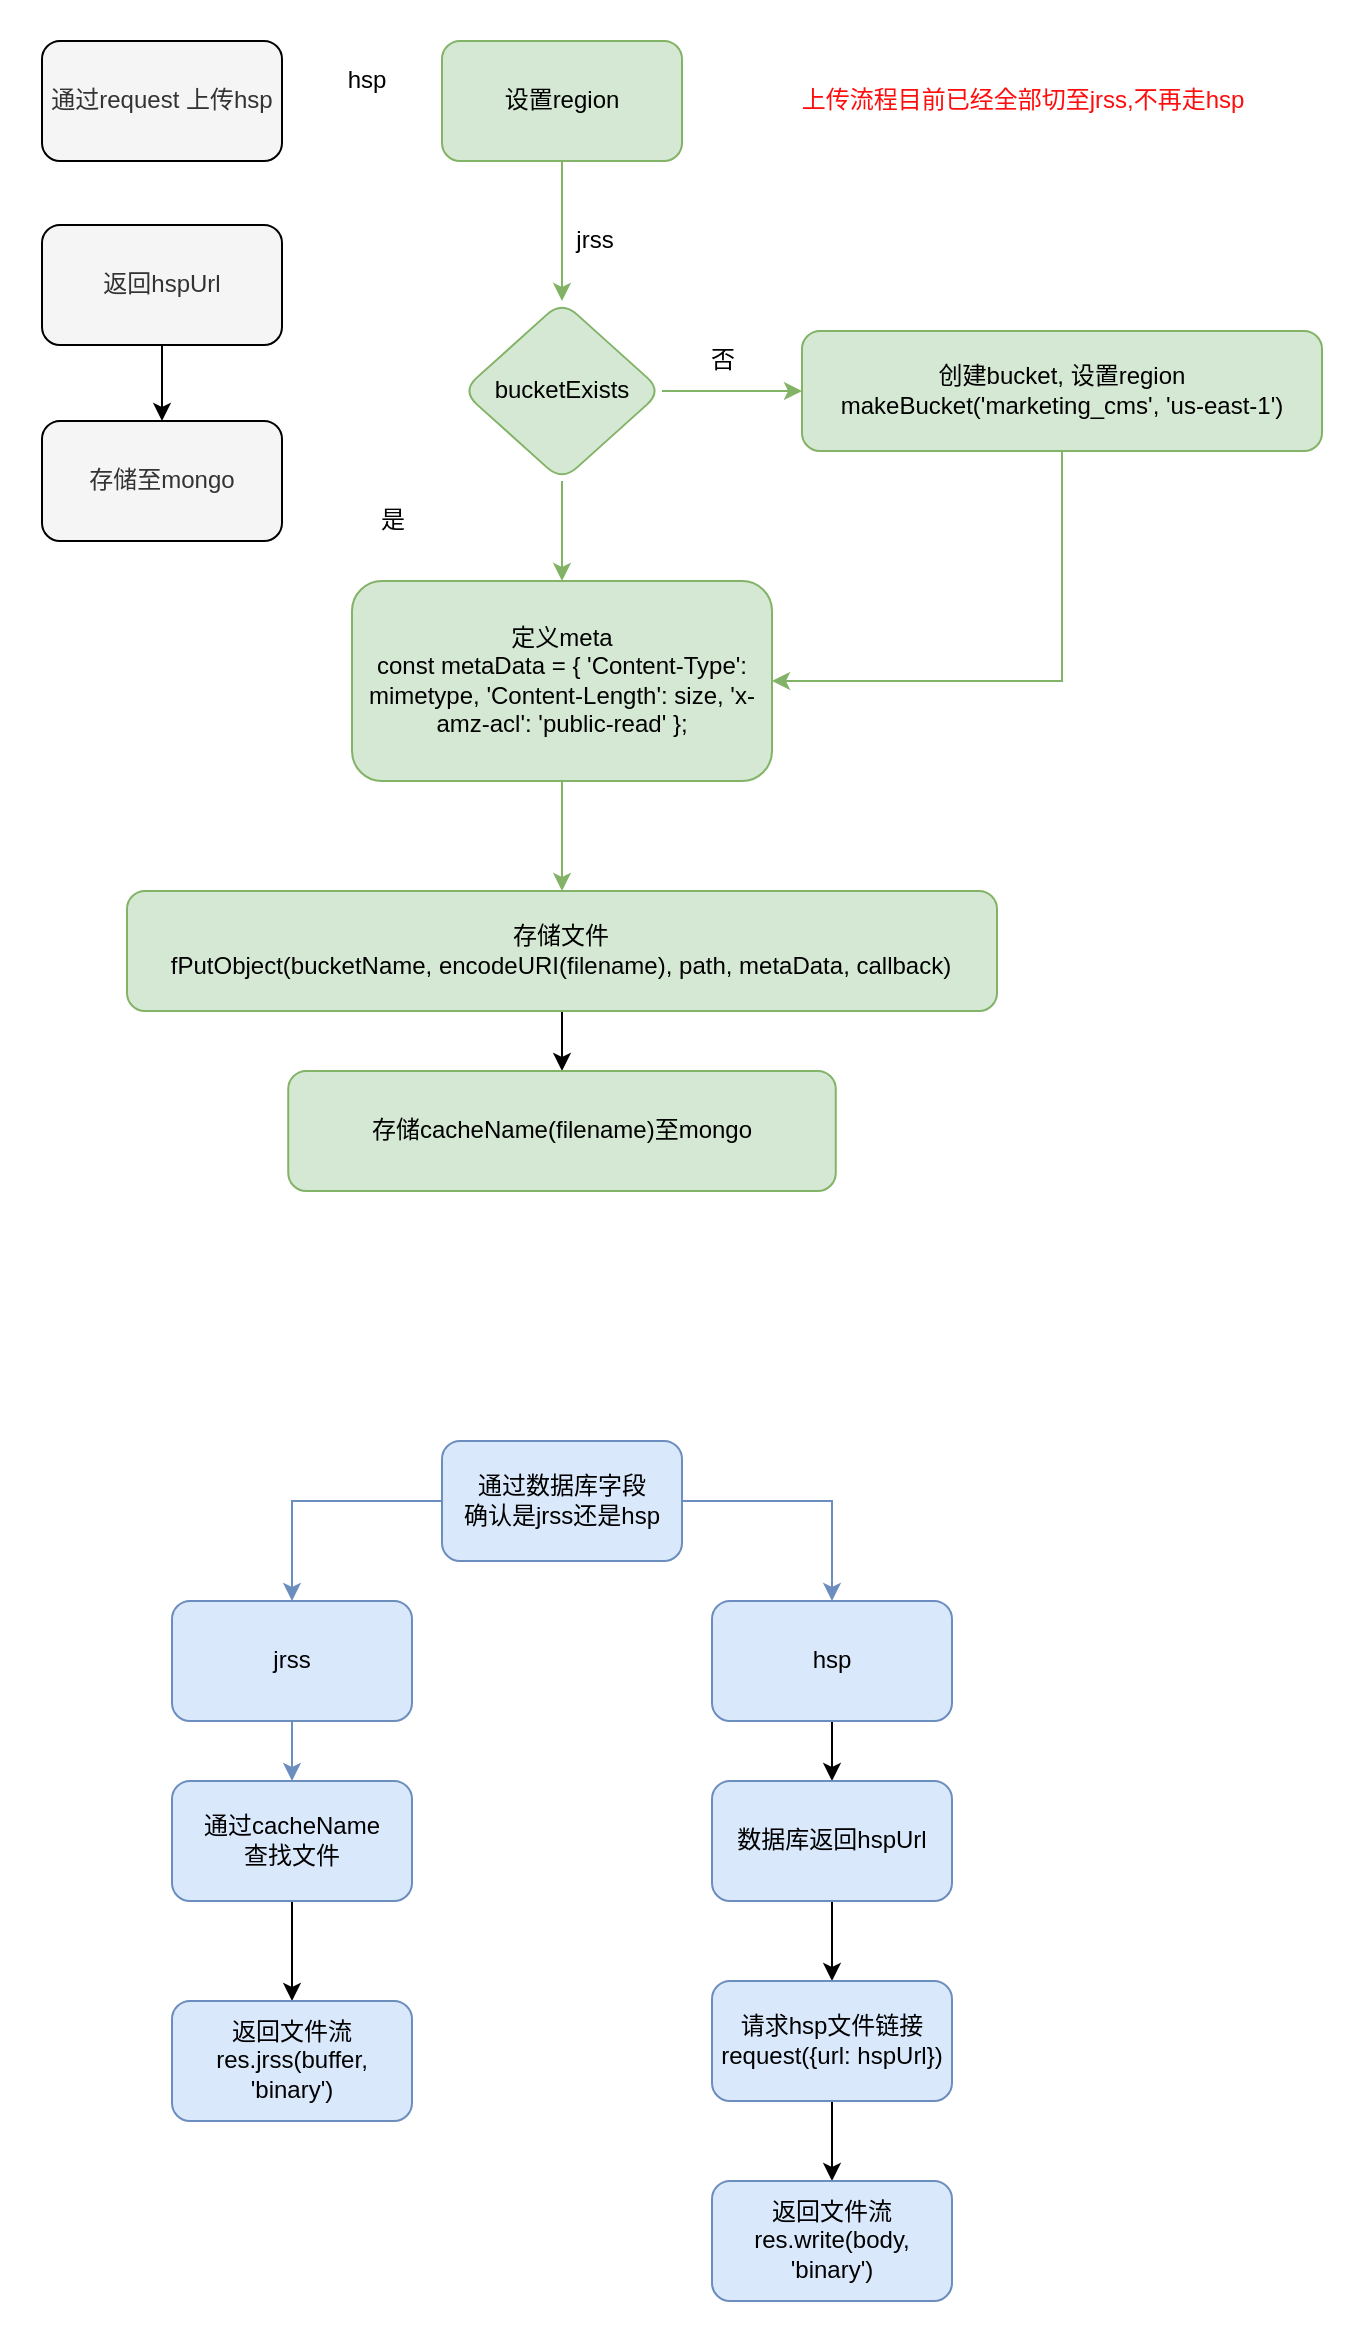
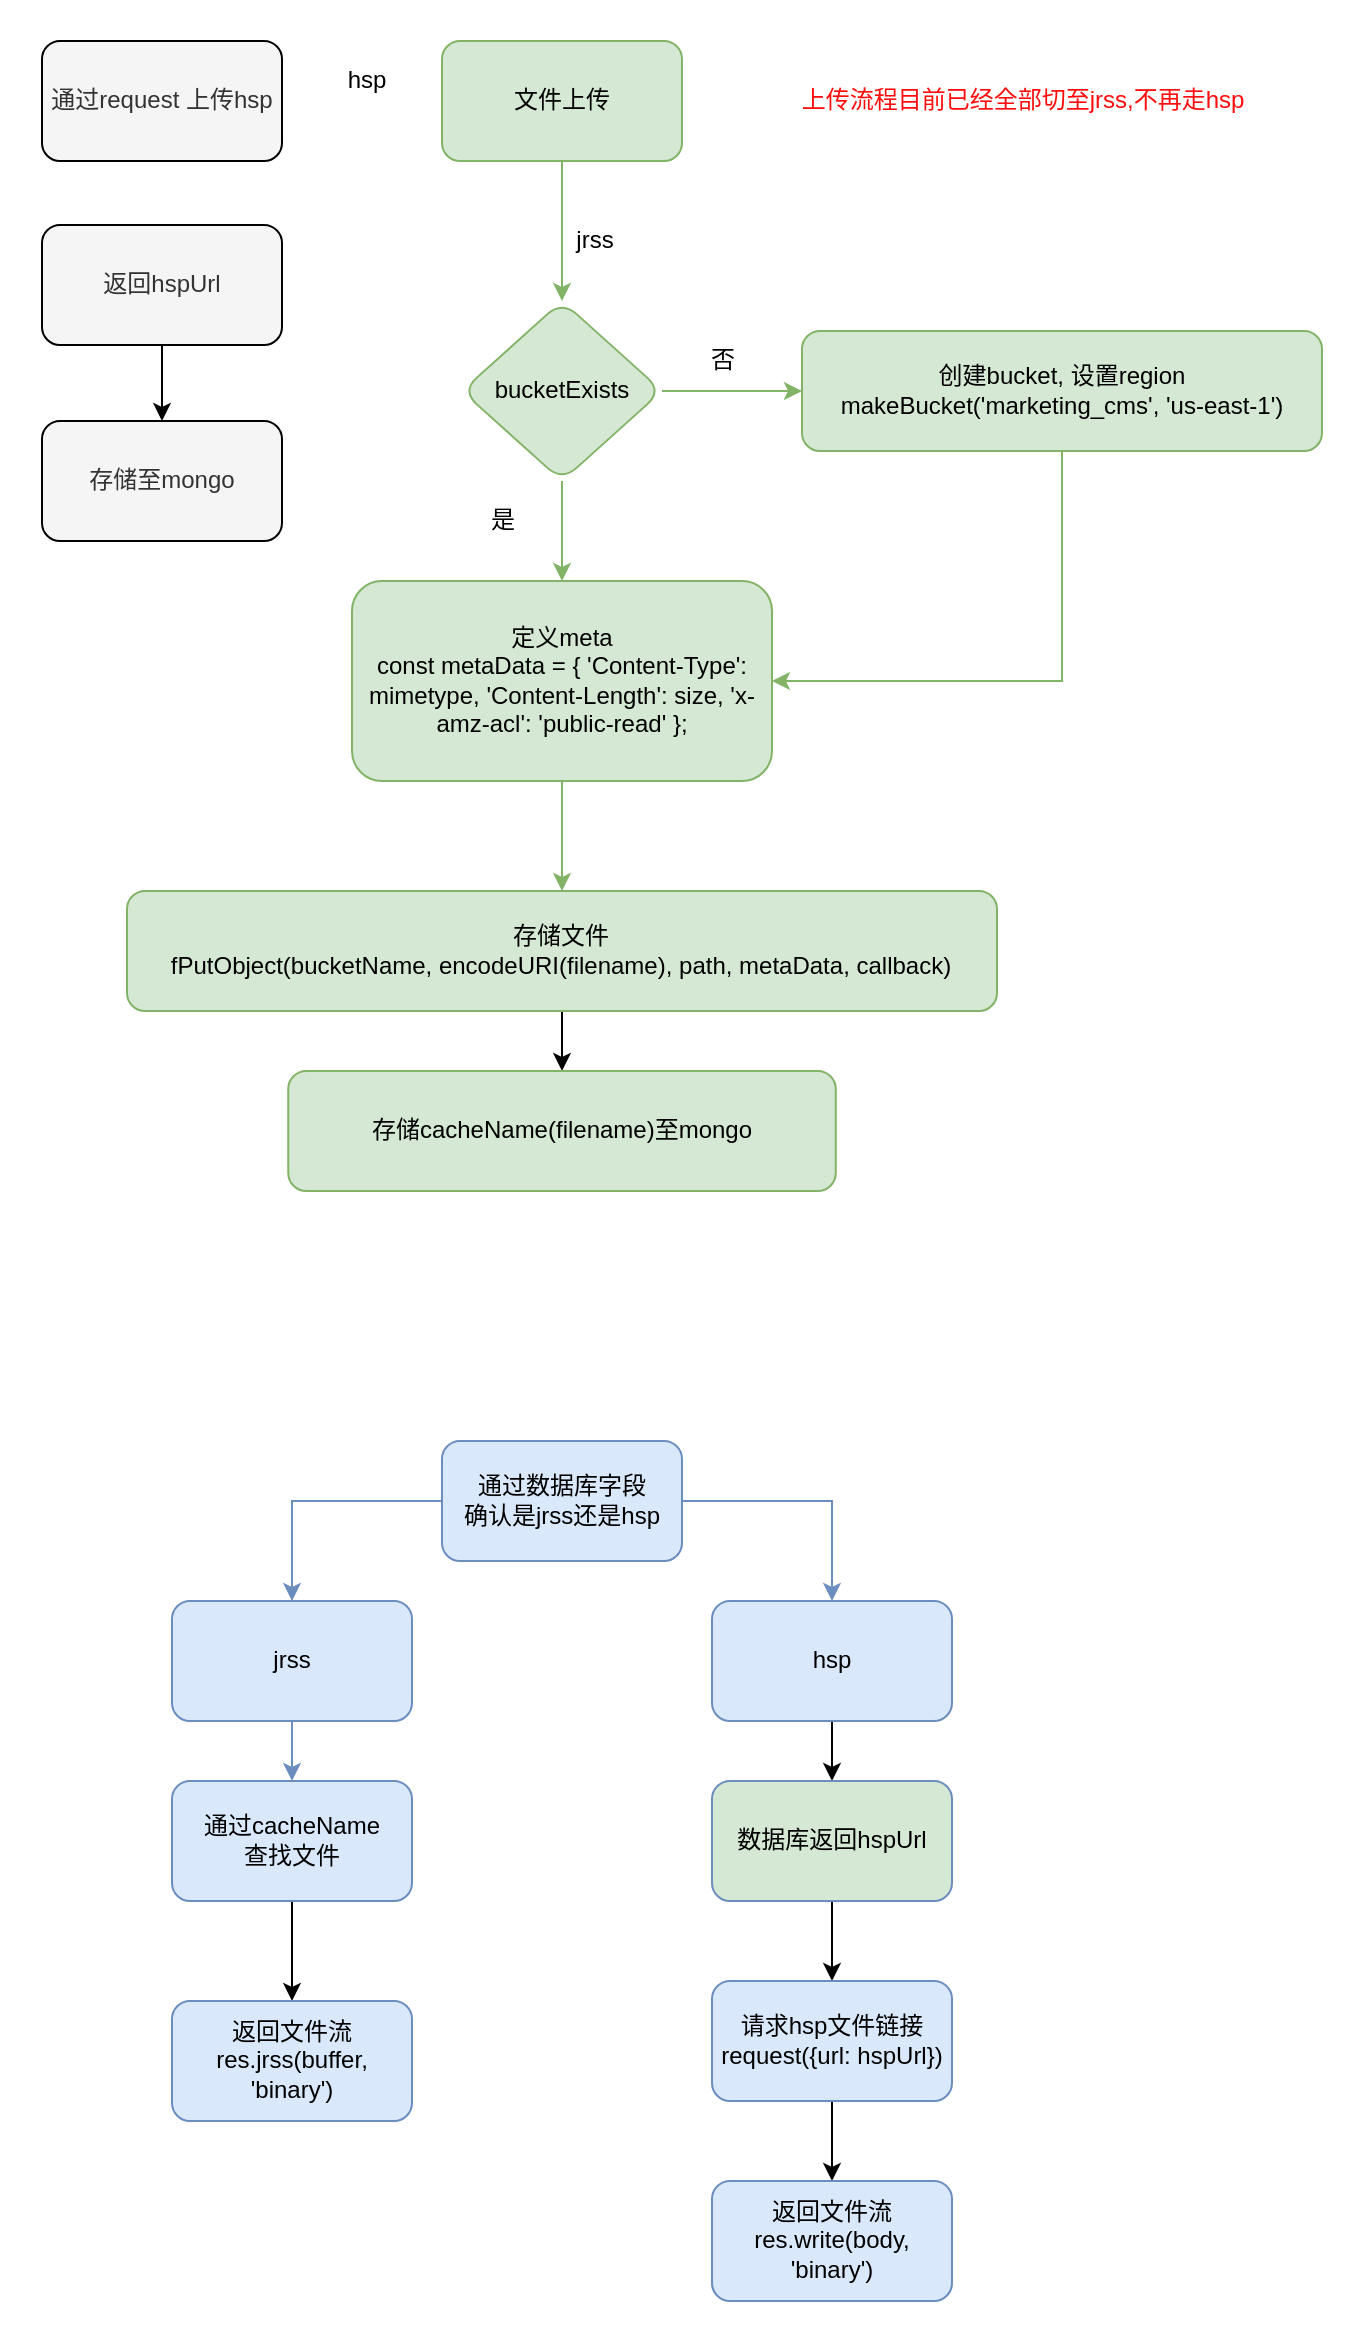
(563, 101) -> (563, 101)
(392, 521) -> (502, 521)
(832, 1841) -> (832, 1841)
